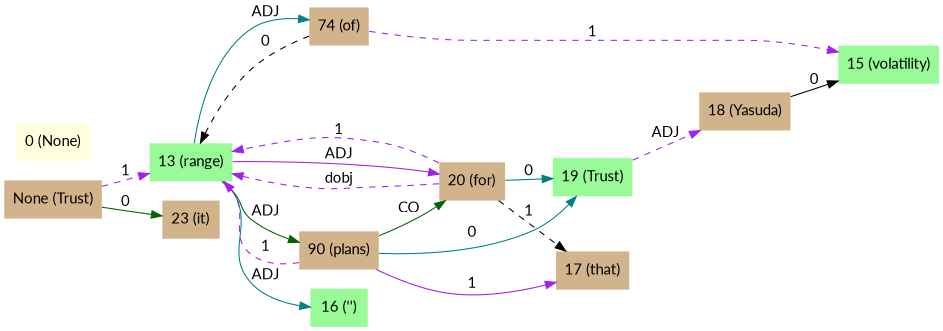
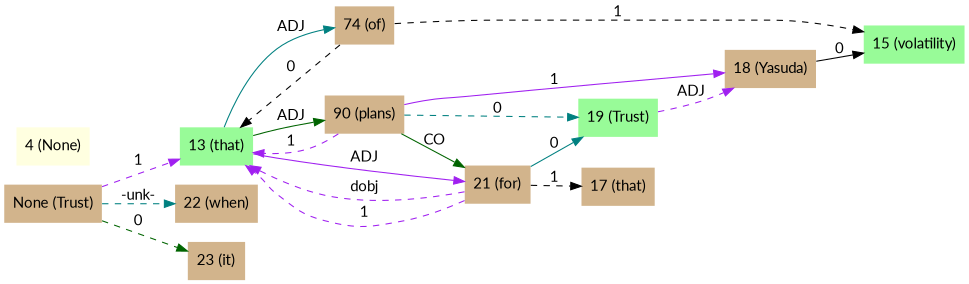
(599, 40) -> (624, 20)
(53, 142) -> (53, 146)
(191, 162) -> (216, 146)
(472, 181) -> (498, 185)
none -> (216, 204)
(127, 211) -> (140, 234)
(479, 247) -> (486, 116)
(459, 294) -> (559, 88)
(339, 308) -> none
